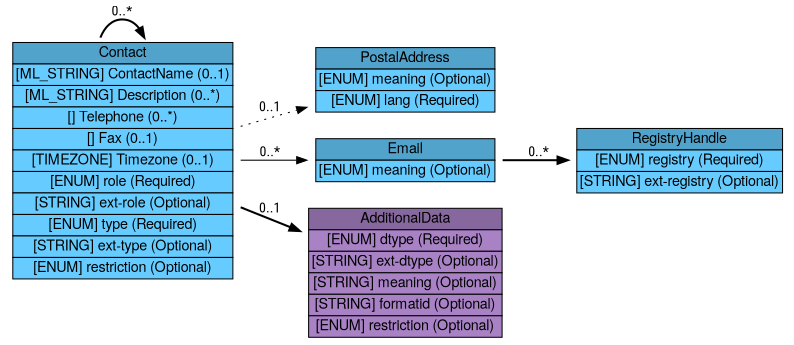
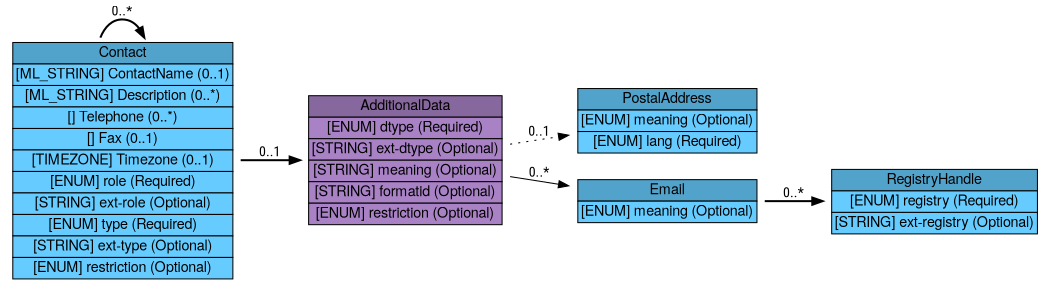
(269, 118) -> (534, 140)
(268, 160) -> (534, 180)
